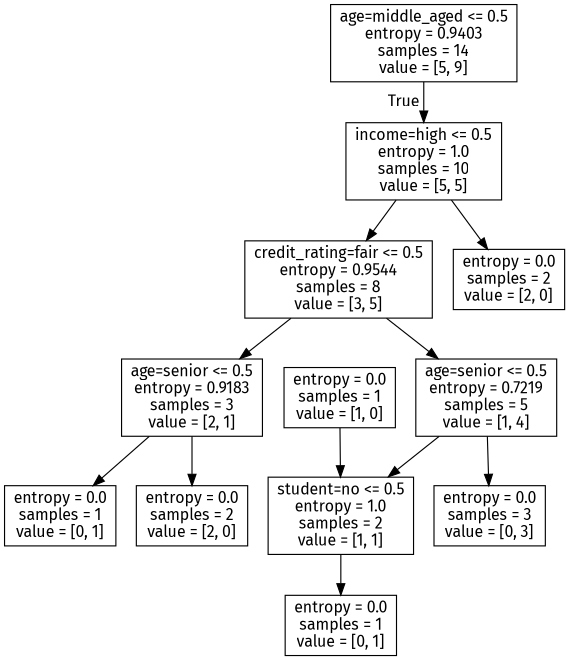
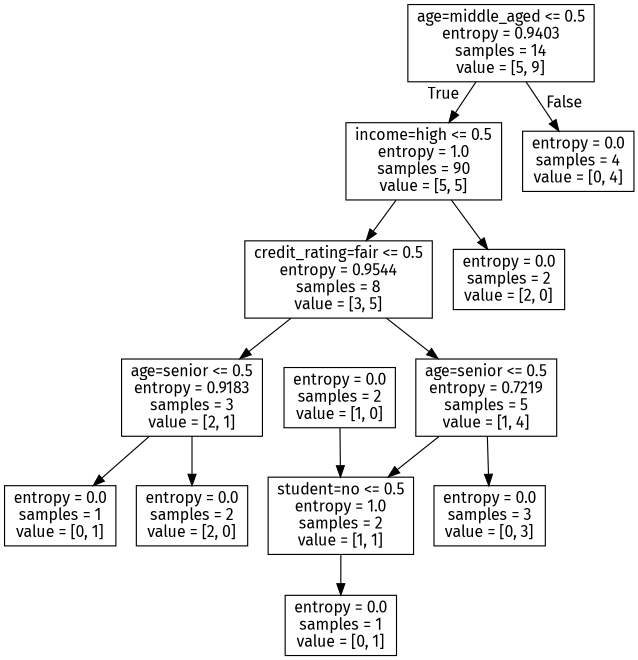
(424, 161) -> (424, 161)
none -> (578, 161)
(340, 398) -> (340, 398)
